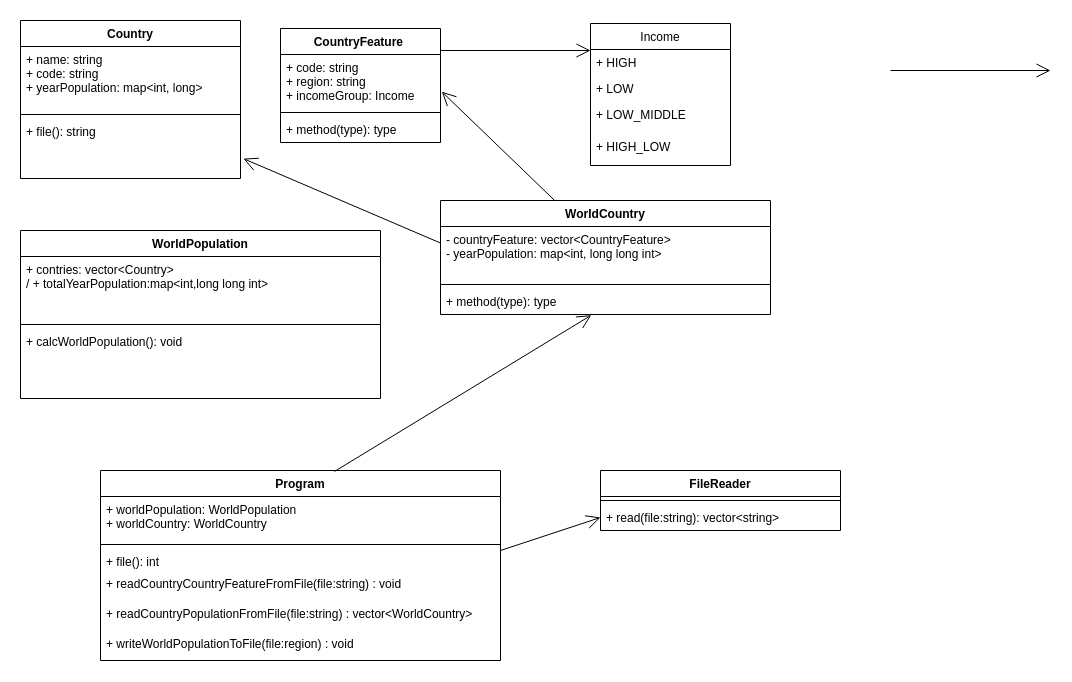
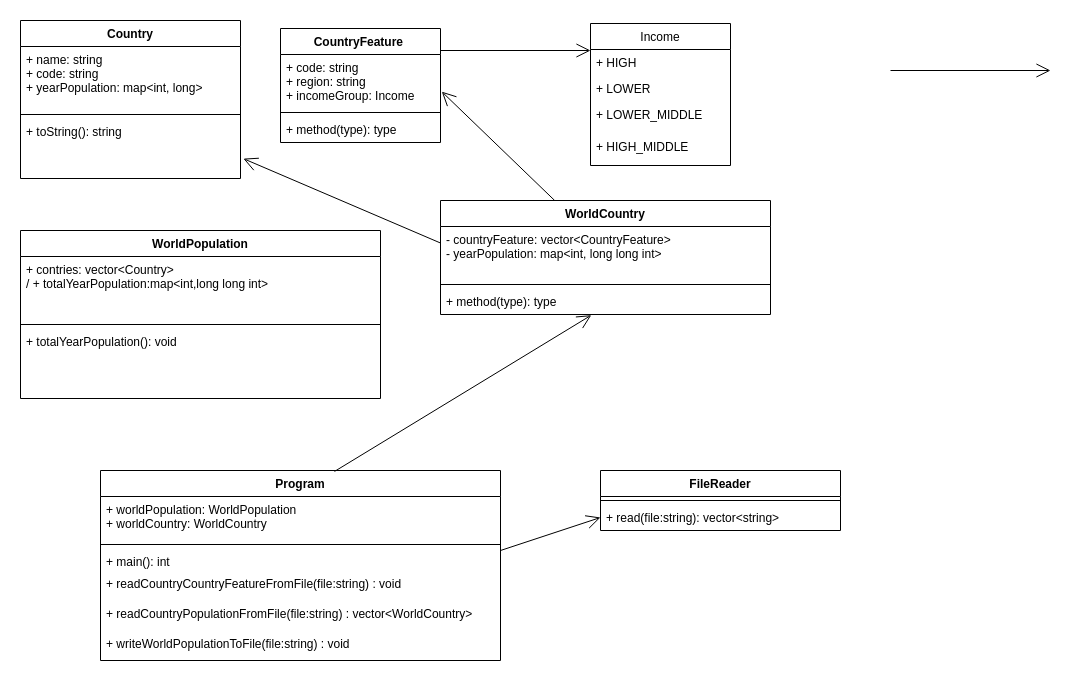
(611, 89) -> (618, 89)
(635, 115) -> (641, 115)
(70, 132) -> (85, 132)
(628, 147) -> (638, 147)
(111, 342) -> (113, 342)
(140, 562) -> (142, 562)
(244, 644) -> (244, 644)
